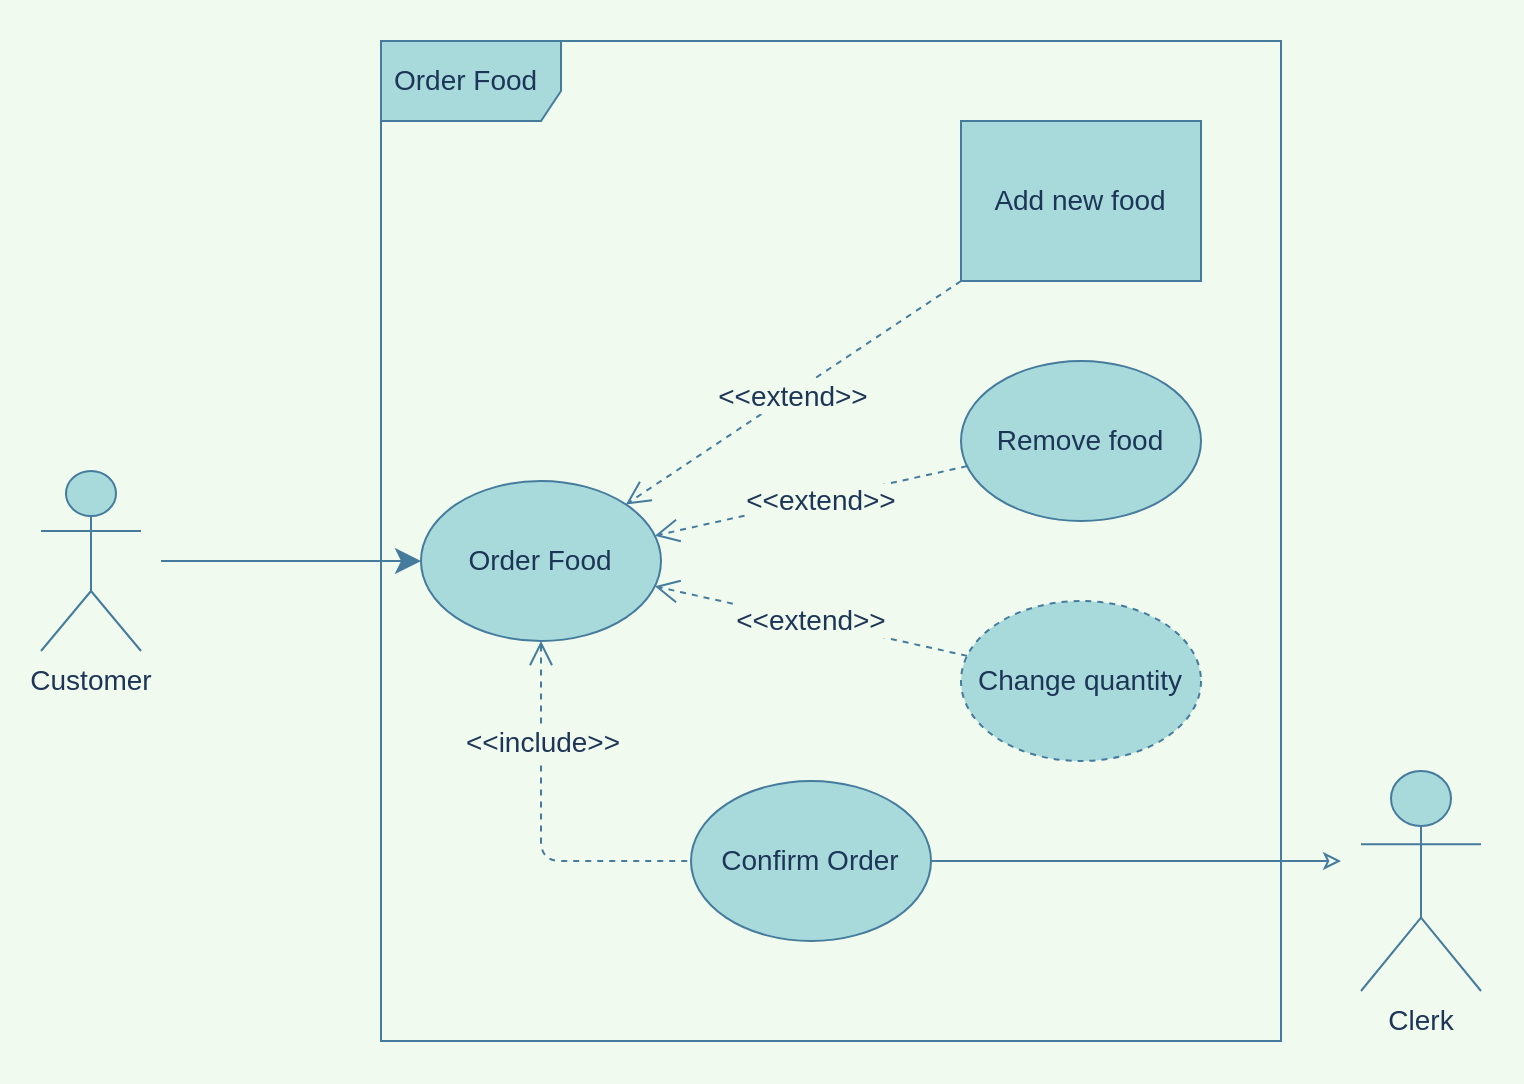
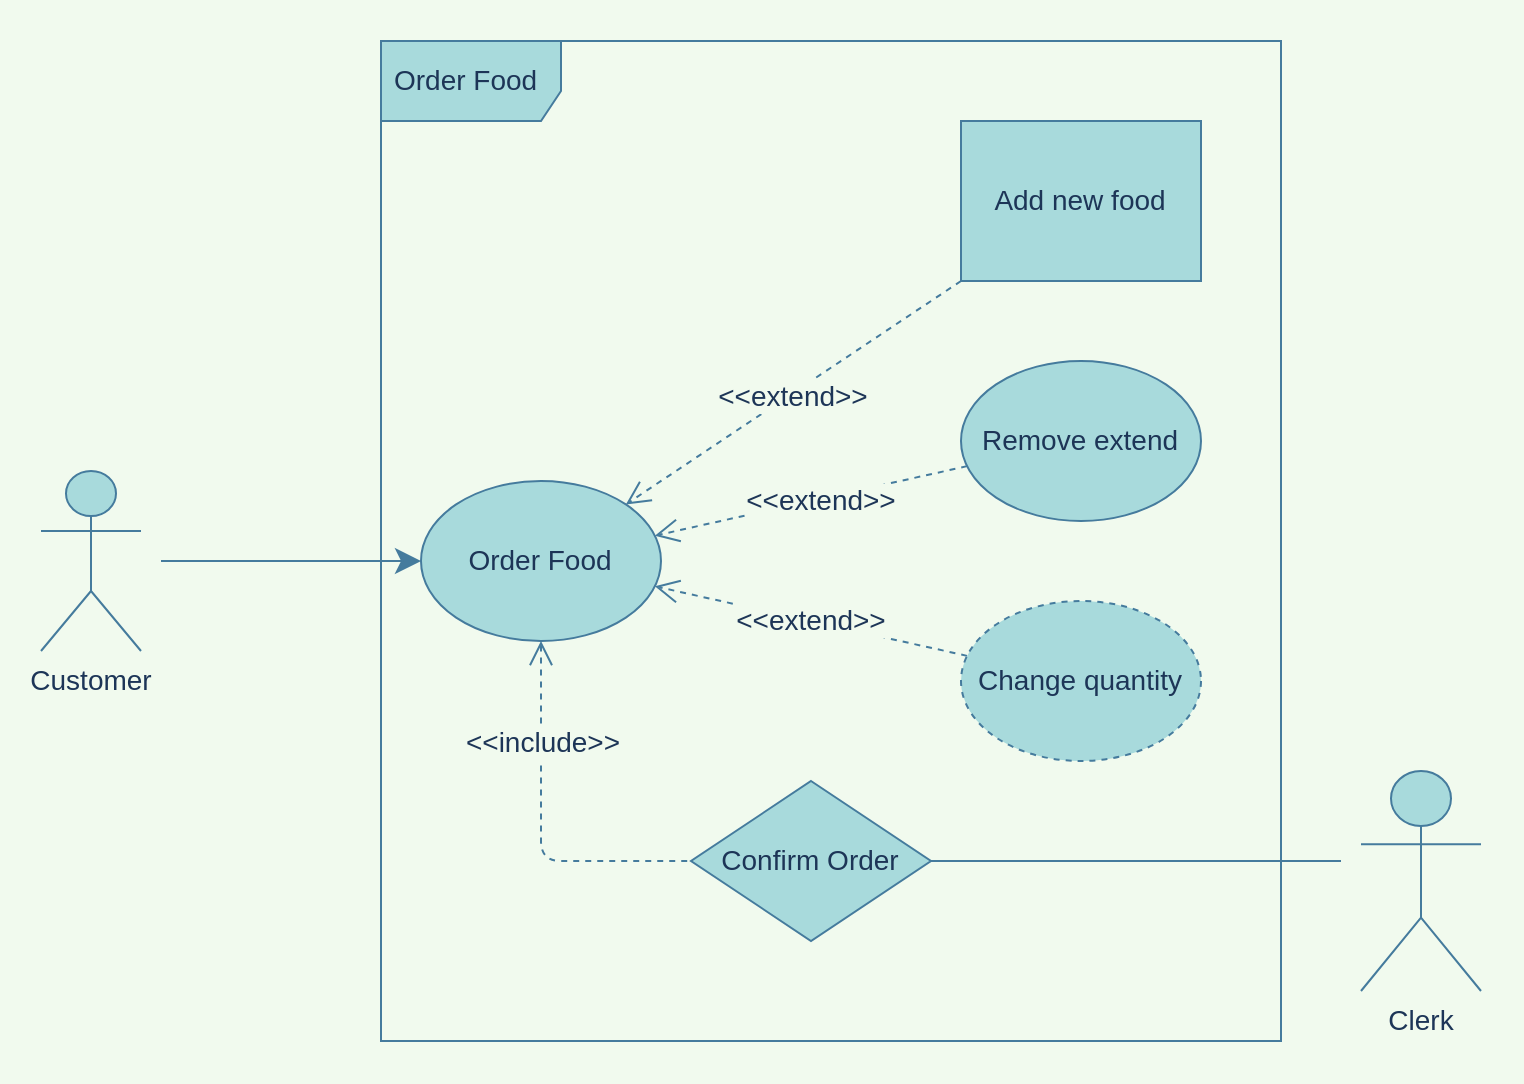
(1081, 441) -> (1081, 441)
(811, 861) -> (811, 861)
(1326, 861) -> (1332, 861)
